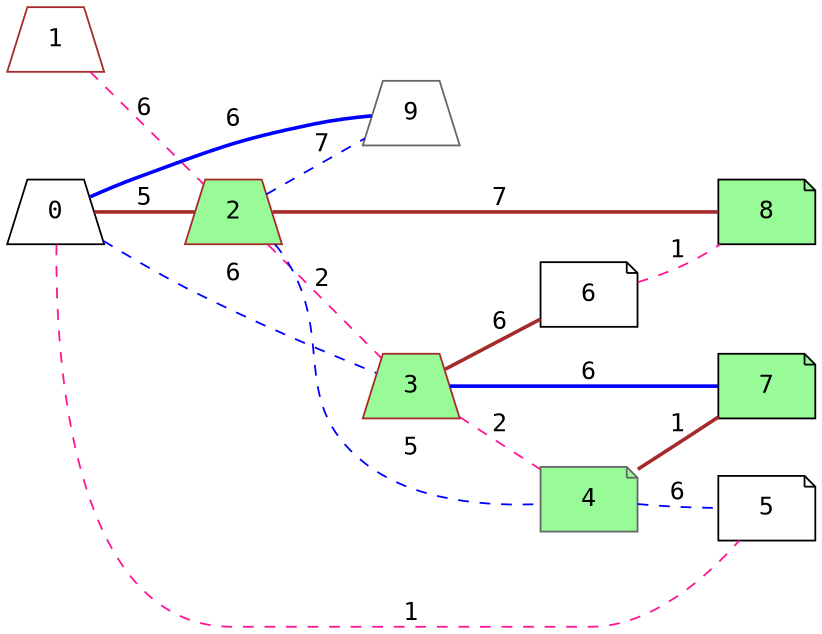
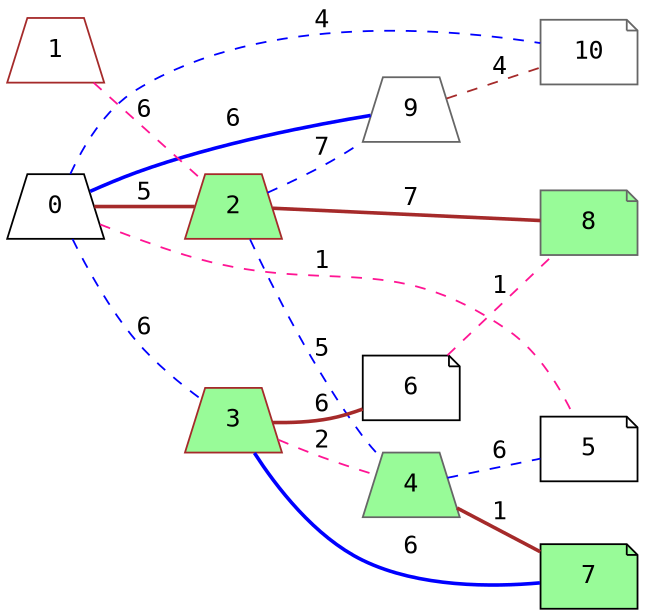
none -> (589, 52)
(767, 212) -> (589, 223)
(325, 301) -> none
(589, 499) -> (411, 485)
